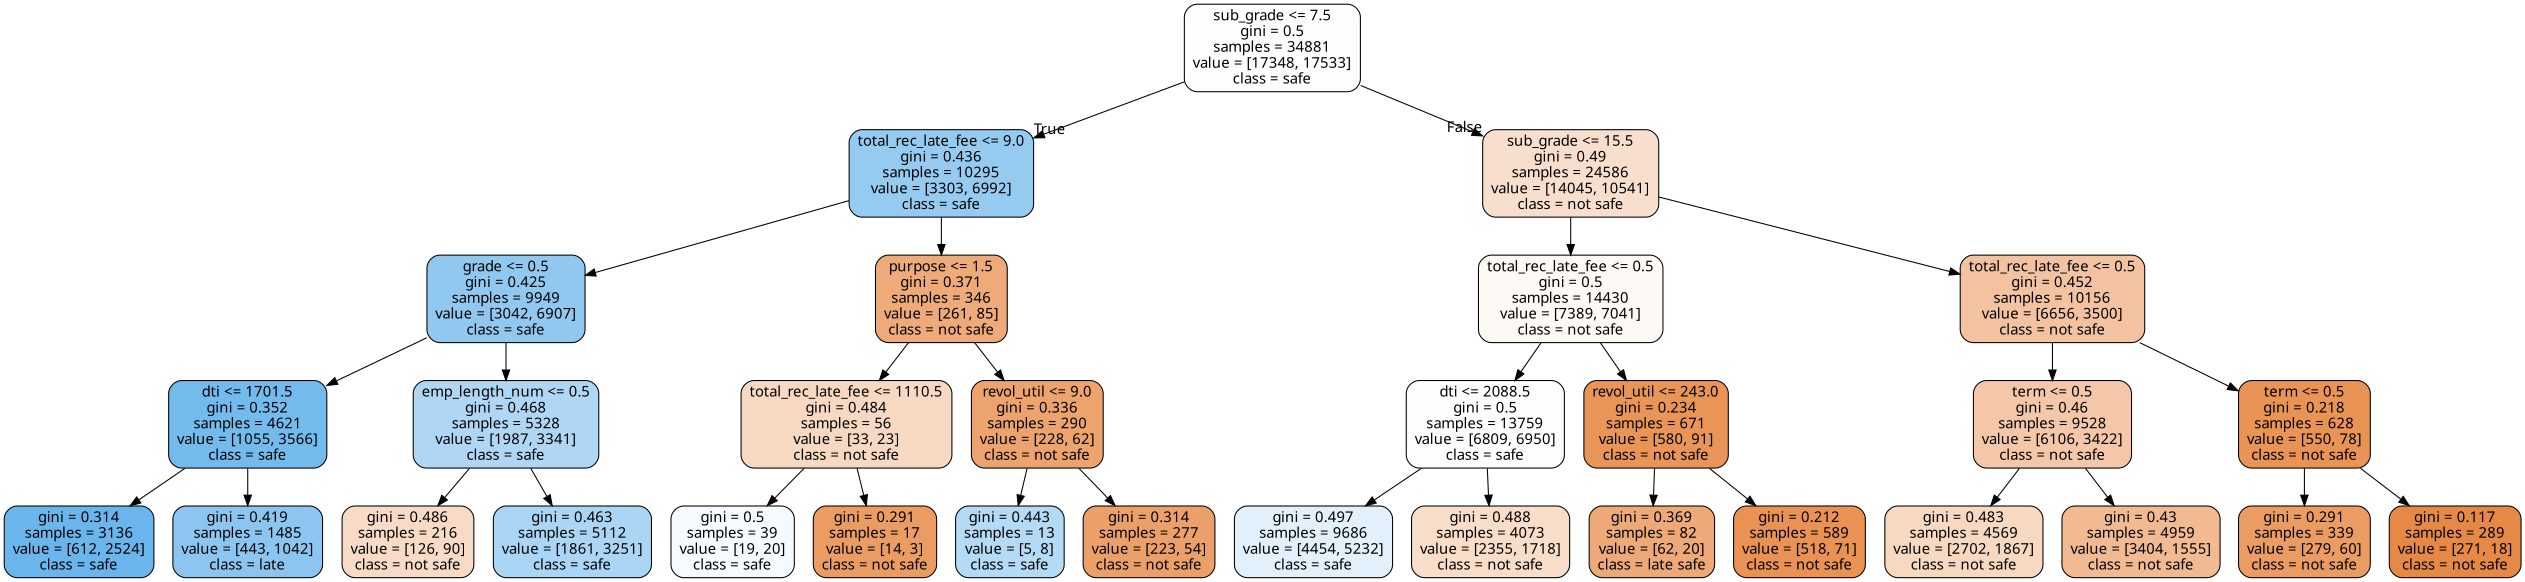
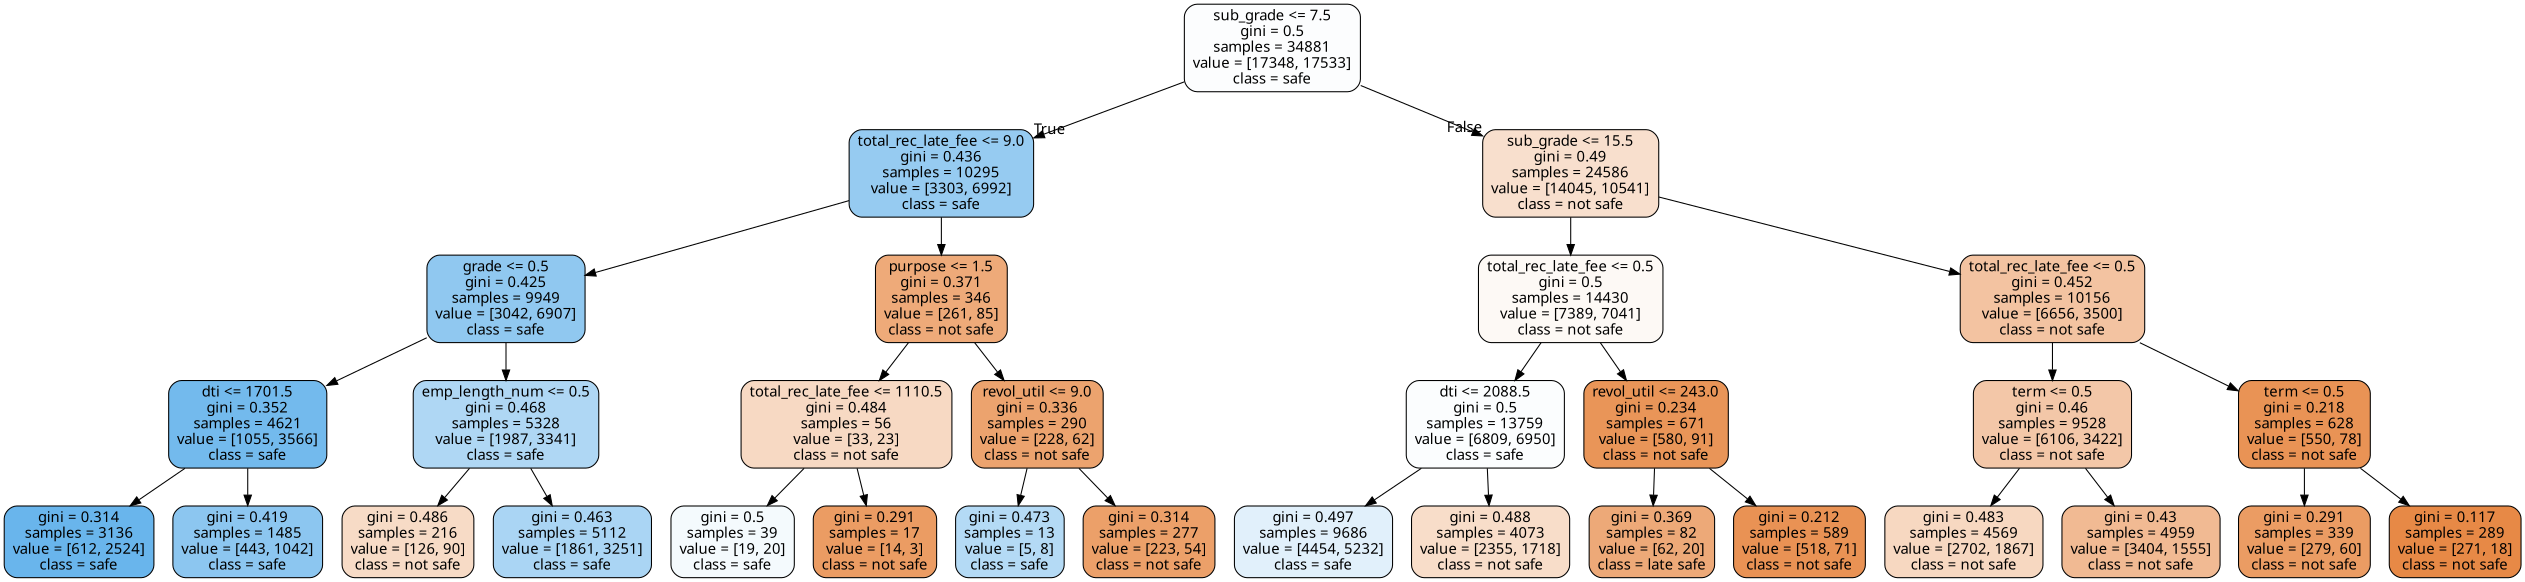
(248, 542) -> (248, 542)
(1010, 542) -> (1010, 542)
